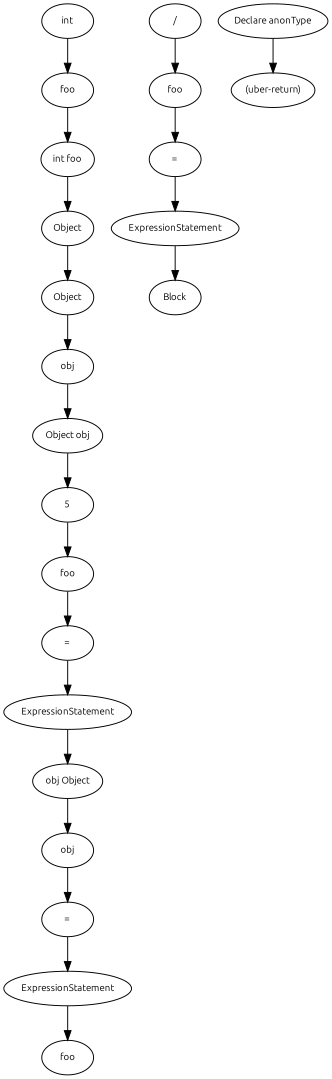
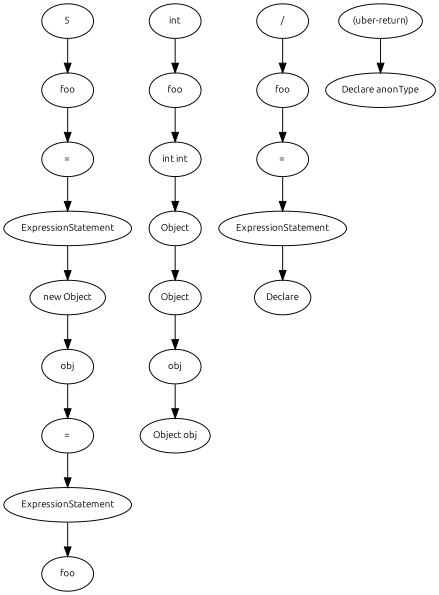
(273, 51) -> (381, 51)
(68, 159) -> (175, 159)
(175, 298) -> (283, 298)
(68, 466) -> none
(68, 781) -> (68, 298)
